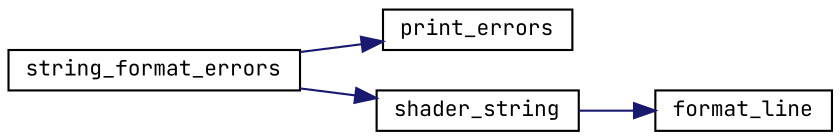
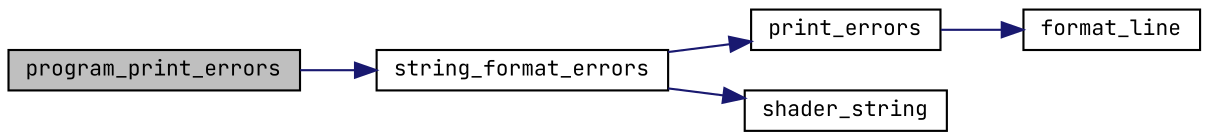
none -> (154, 70)
(606, 111) -> (971, 30)
